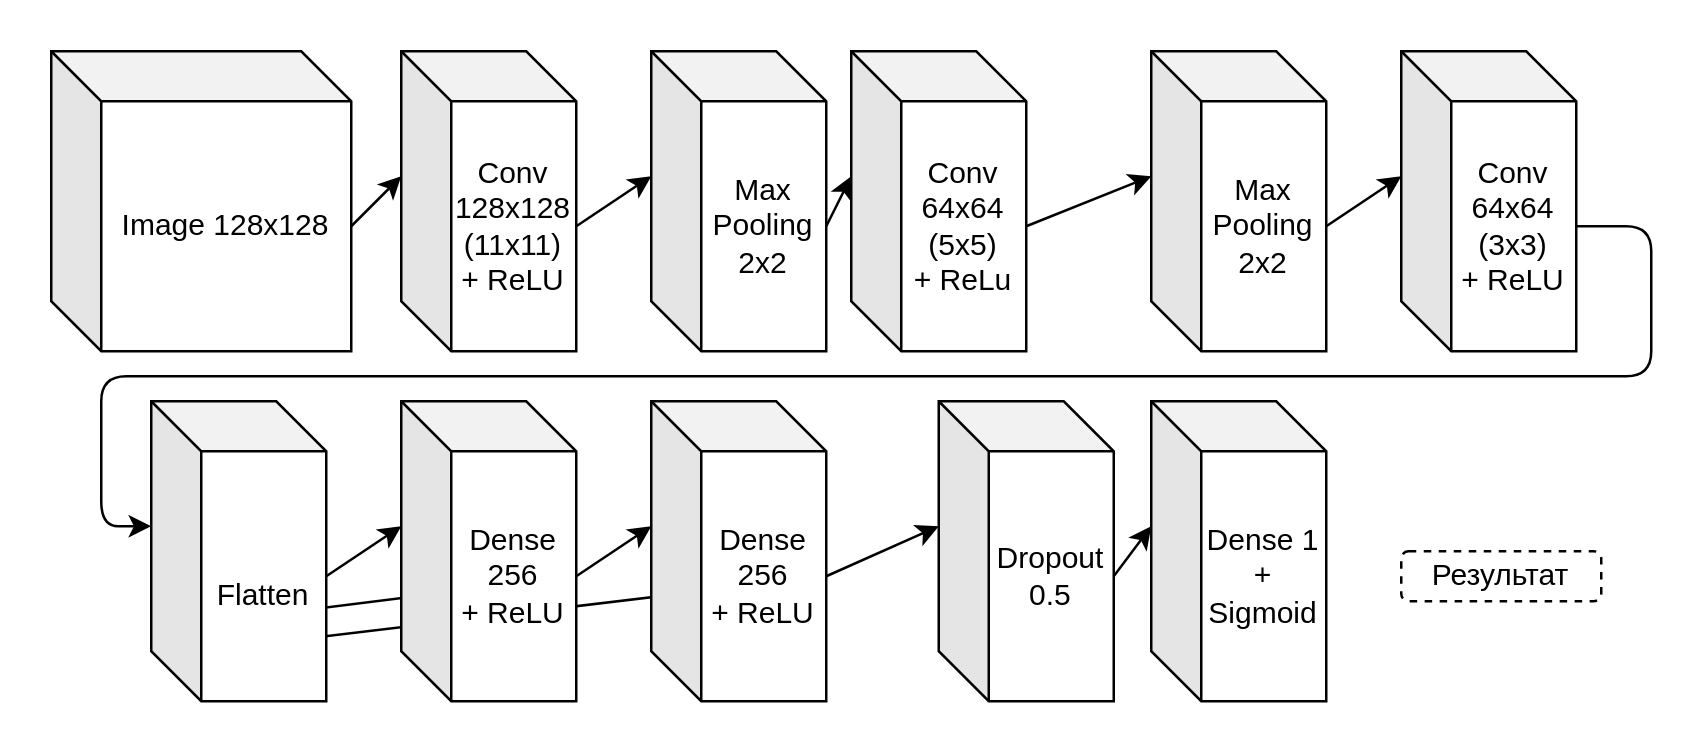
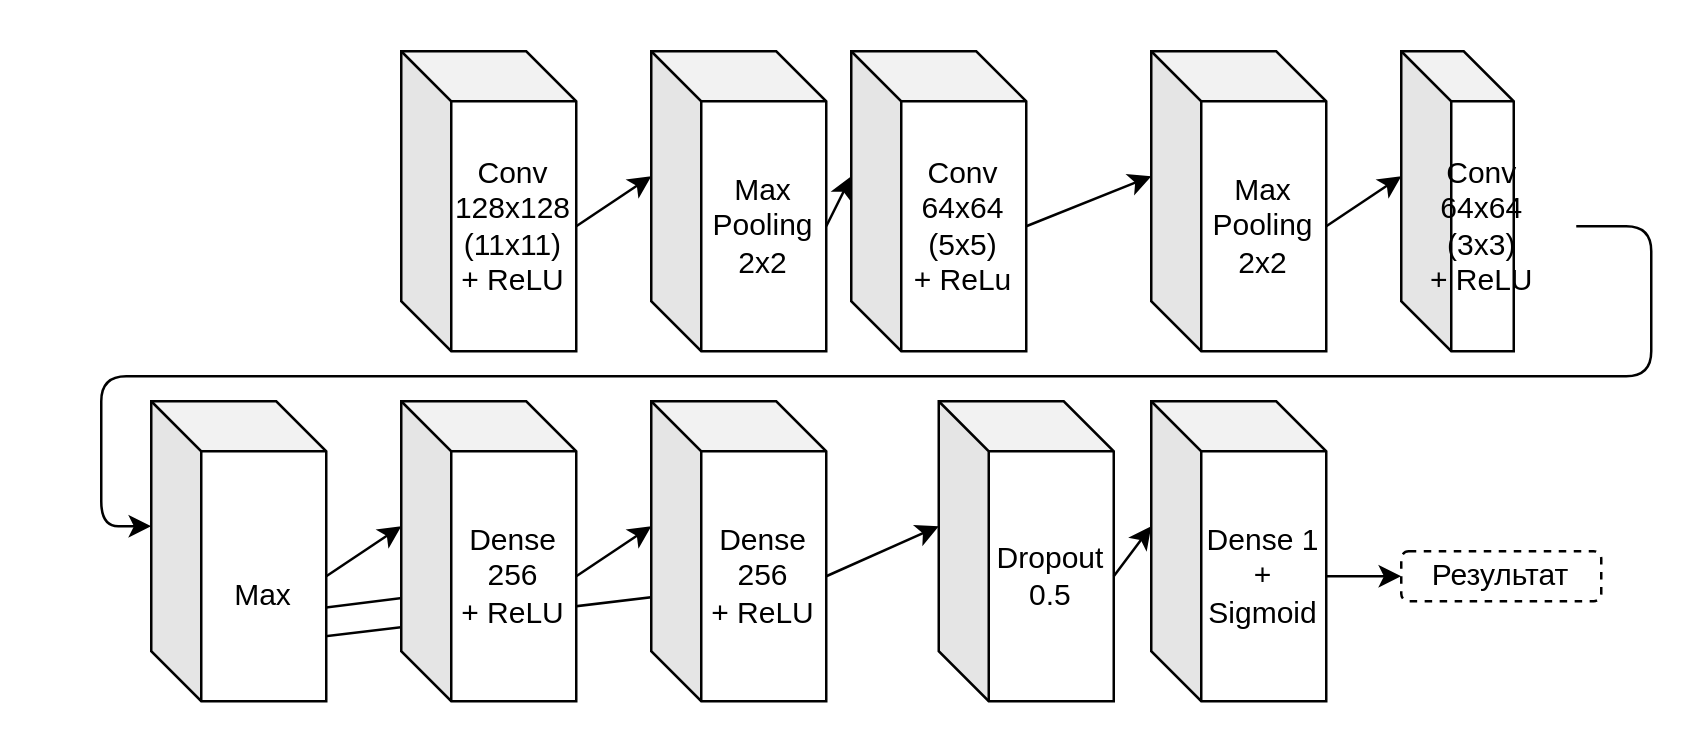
(201, 201) -> none
(1489, 201) -> (1458, 201)
(371, 207) -> none
(264, 576) -> (264, 576)
none -> (1355, 576)
